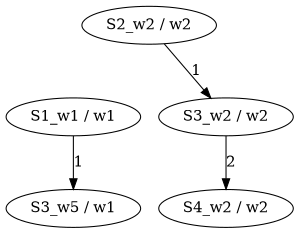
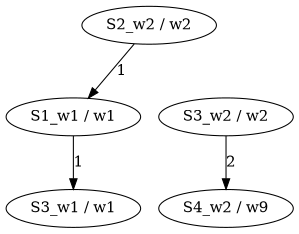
(184, 67) -> (115, 67)
(73, 208) -> (73, 208)
(226, 208) -> (226, 208)
